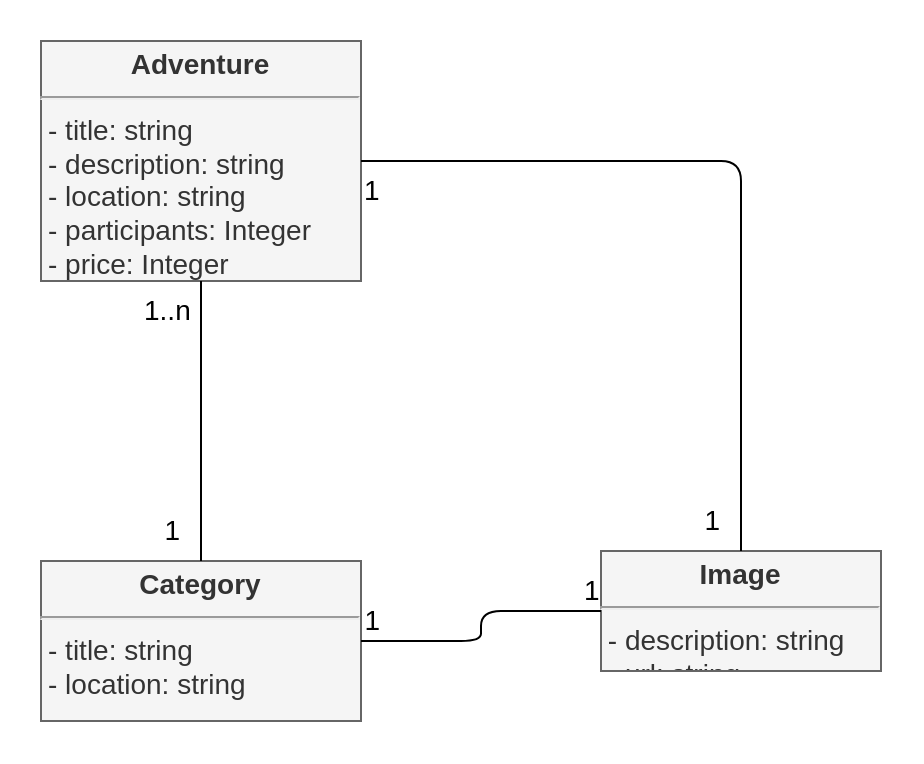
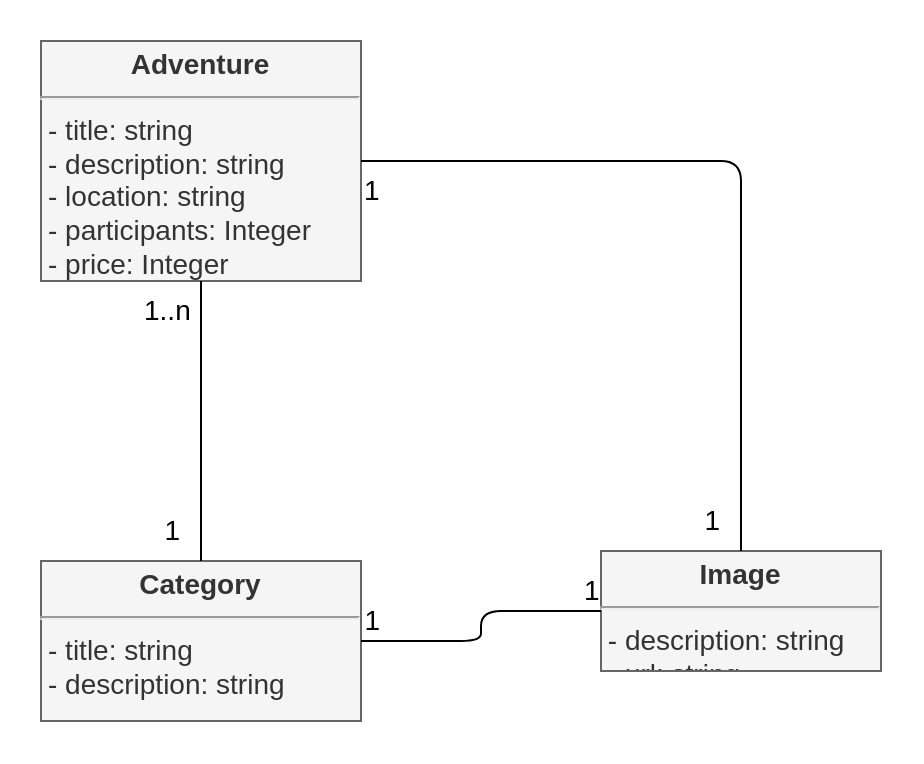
(160, 611) -> (184, 611)
